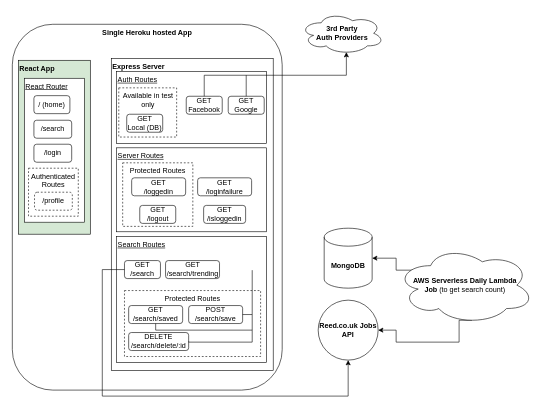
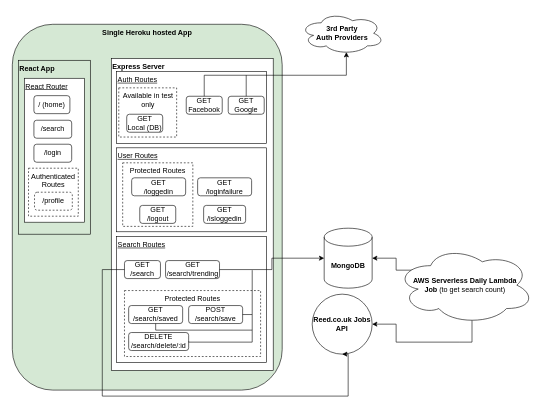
(147, 33) -> (147, 33)
(143, 156) -> (139, 156)
none -> (247, 270)
(348, 330) -> (342, 324)
